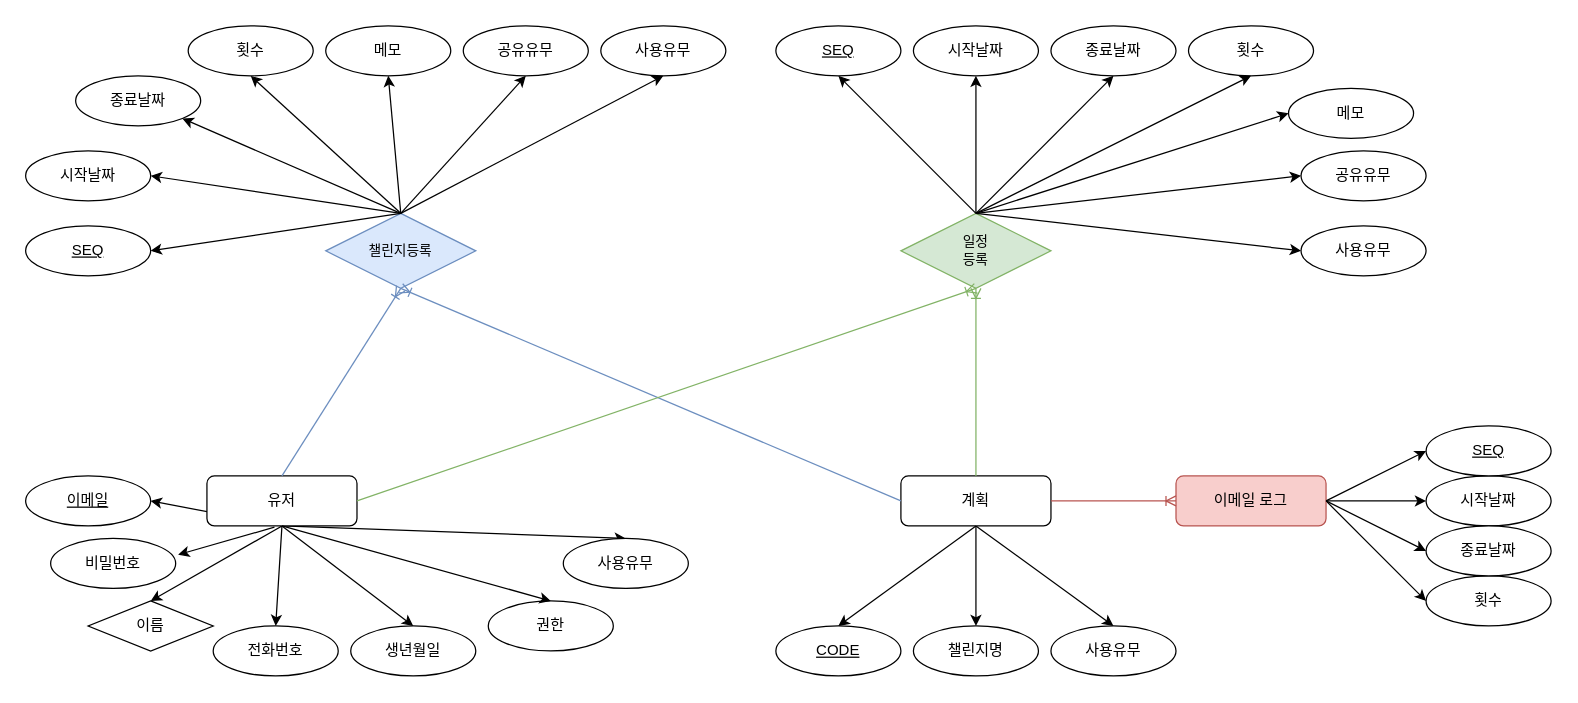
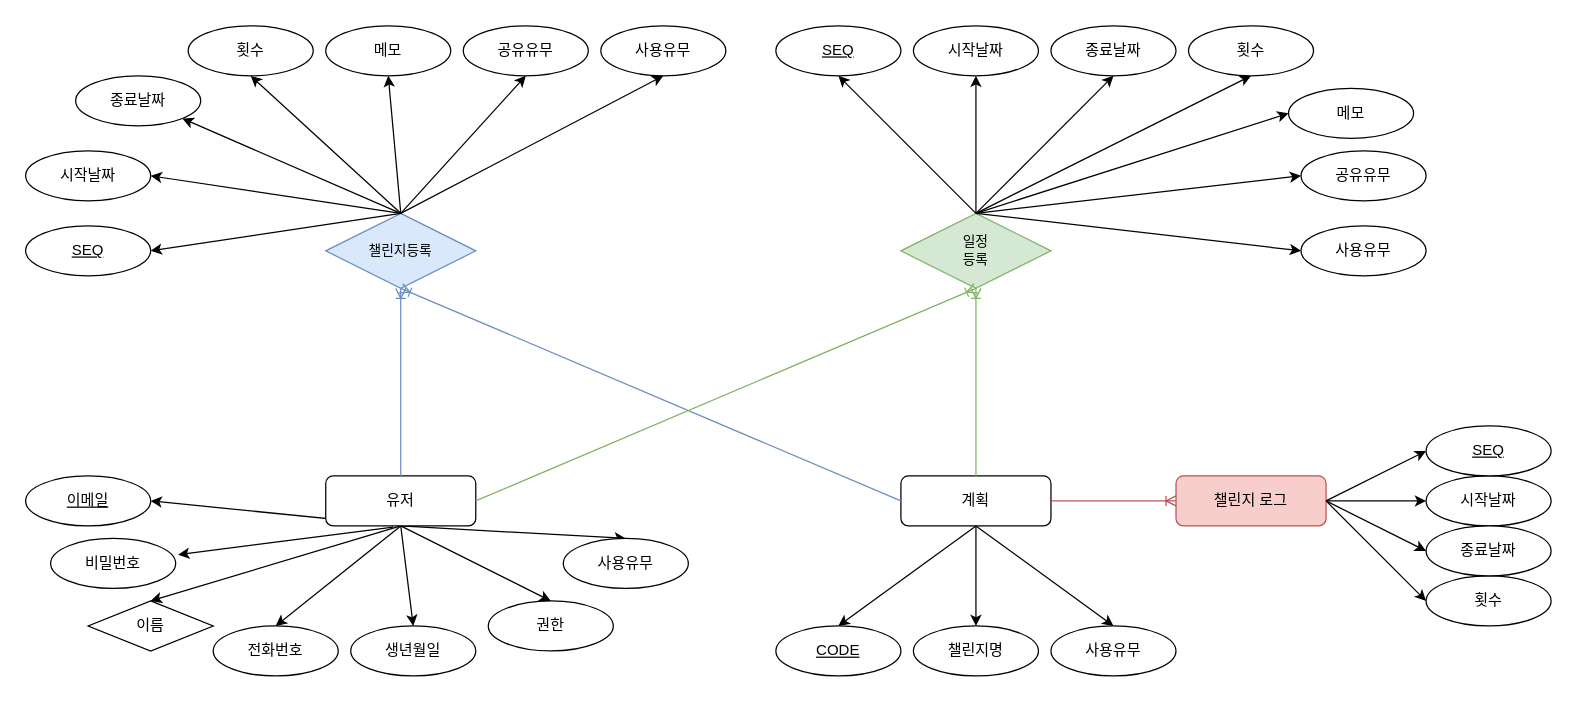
(282, 501) -> (401, 501)
(1251, 501) -> (1251, 501)
